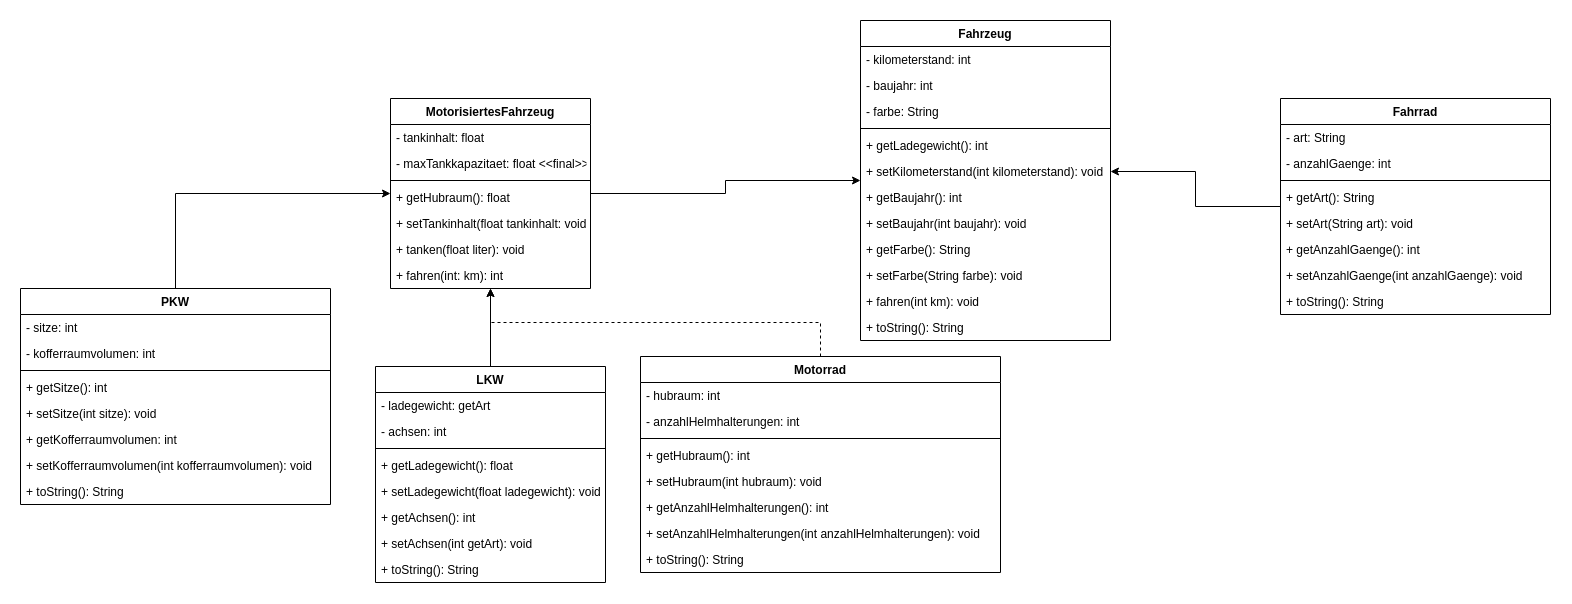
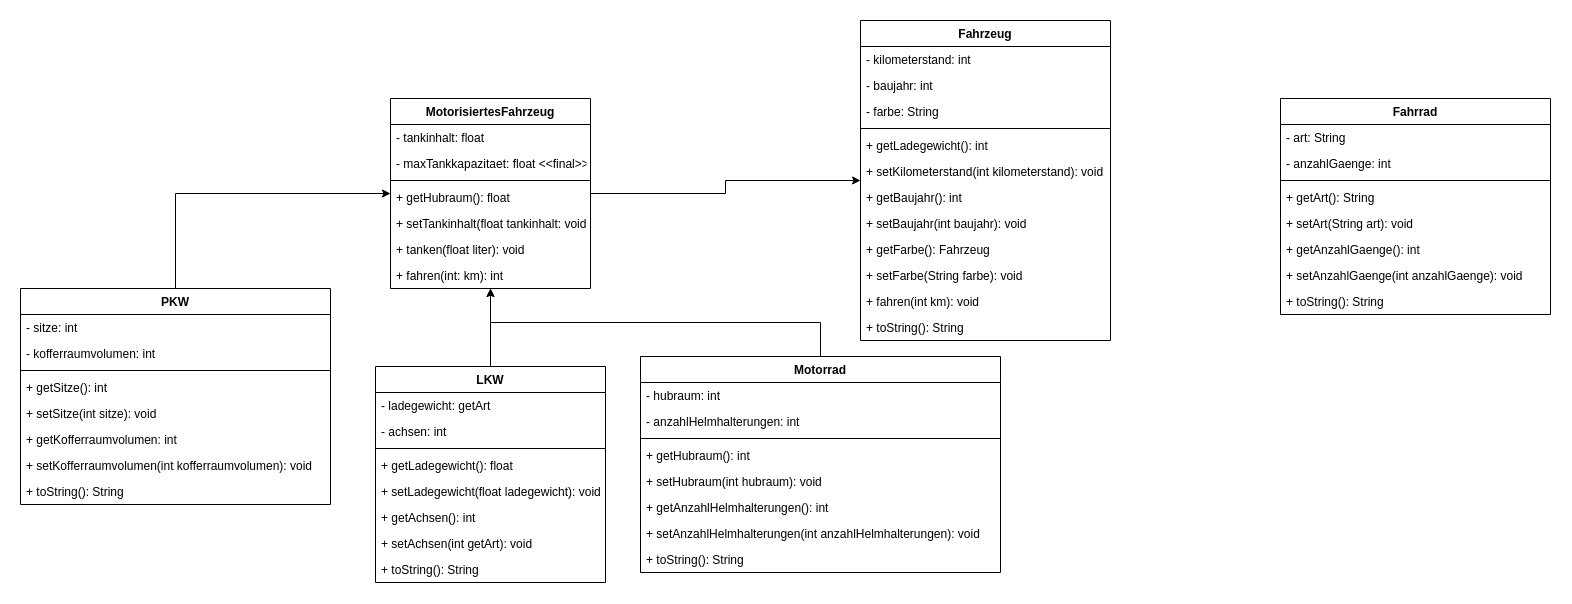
(1196, 192) -> none
(927, 250) -> (935, 250)
(673, 323) -> (673, 323)
